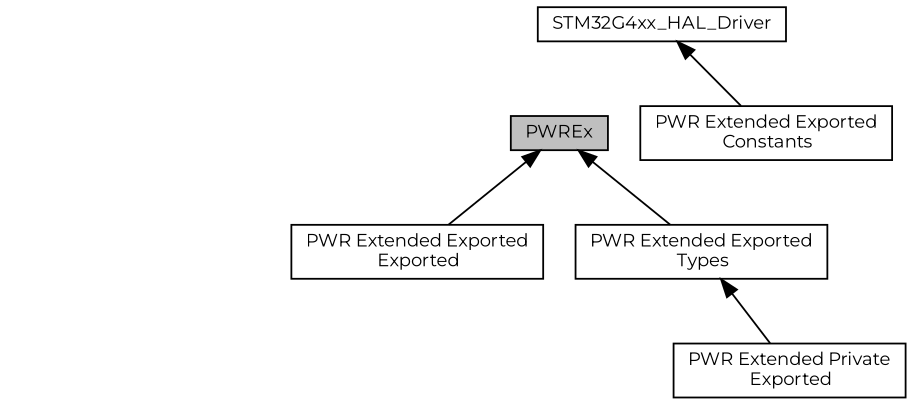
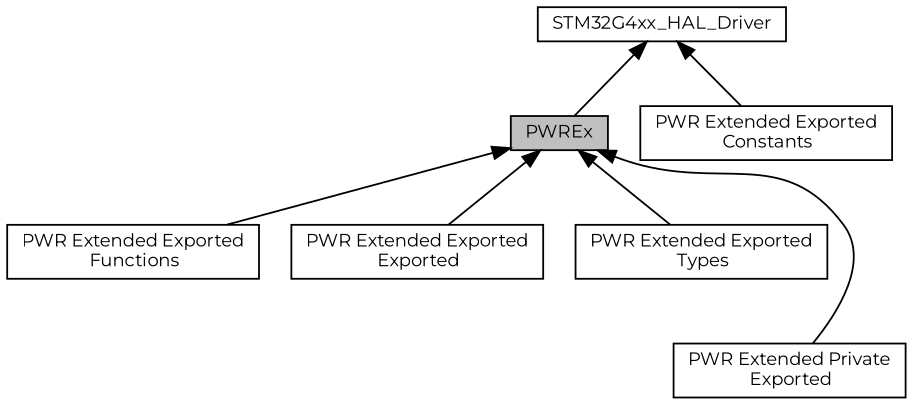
none -> (604, 85)
none -> (133, 252)
(751, 318) -> (800, 187)
